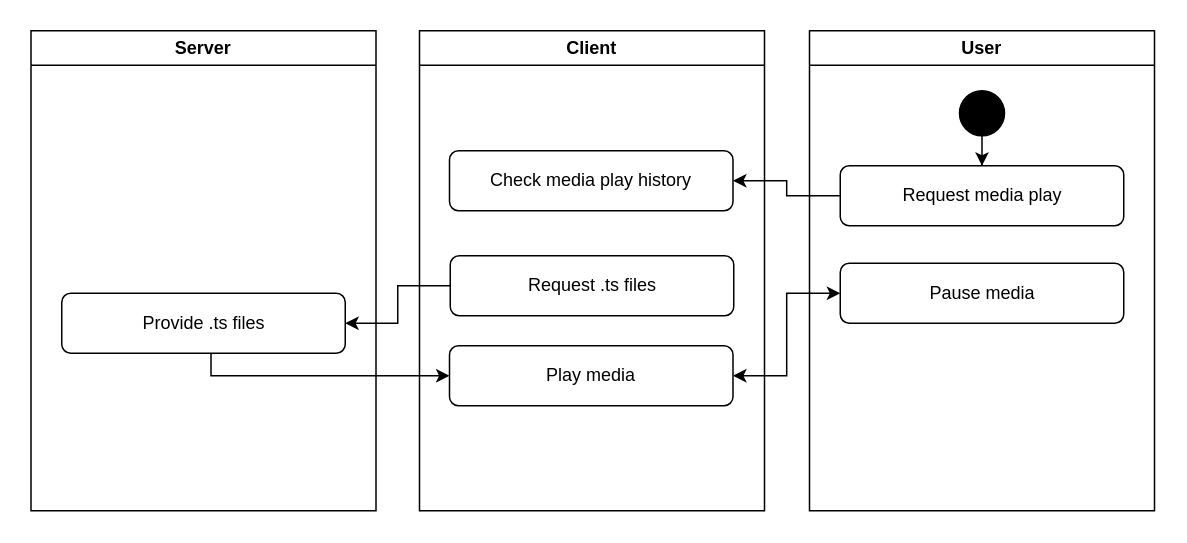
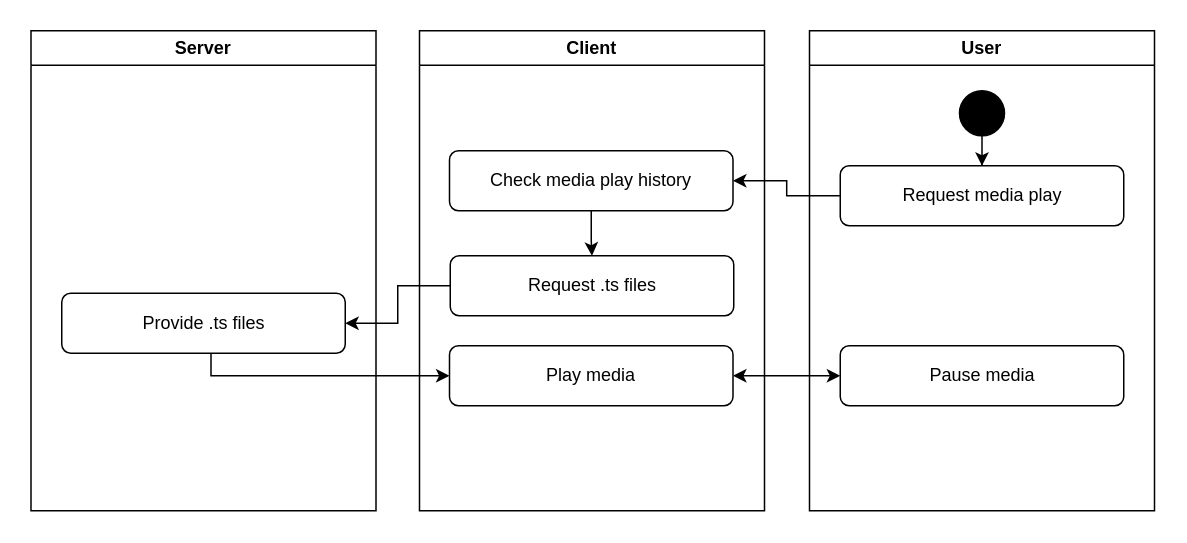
none -> (591, 228)
(982, 293) -> (982, 376)
